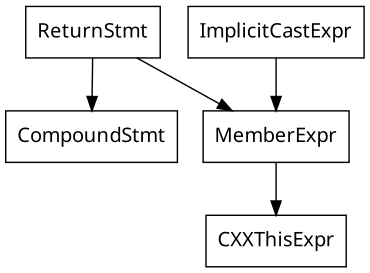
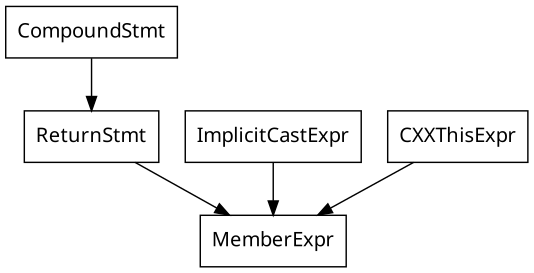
(92, 77) -> (92, 77)
(276, 182) -> (372, 185)
